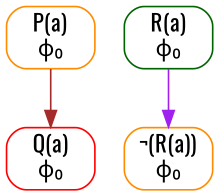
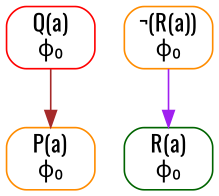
(51, 90) -> (51, 90)
(169, 90) -> (169, 90)
